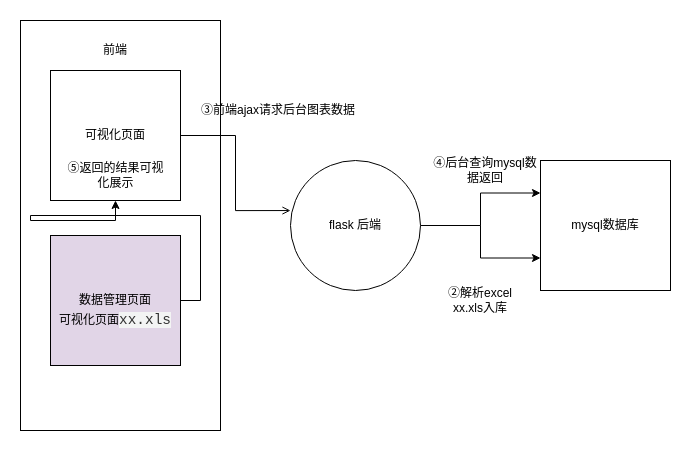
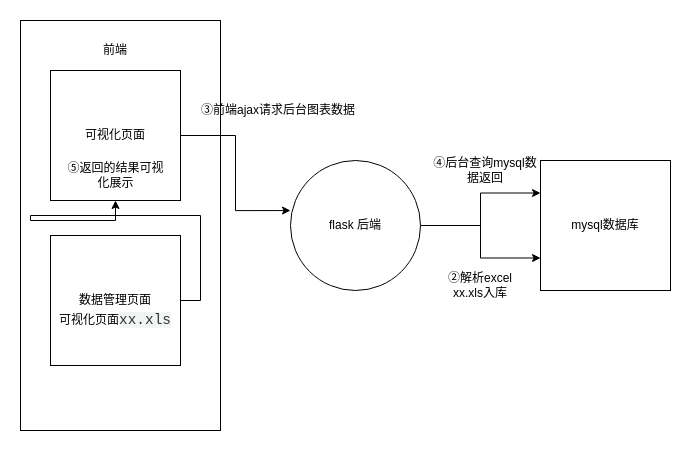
(283, 211) -> (282, 211)
(116, 301) -> (116, 301)
(481, 301) -> (481, 286)
